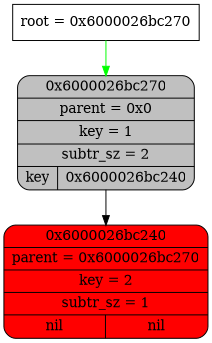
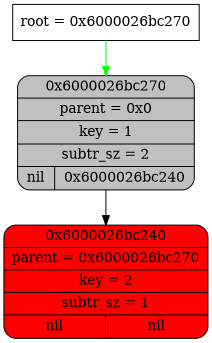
(38, 178) -> (36, 178)
